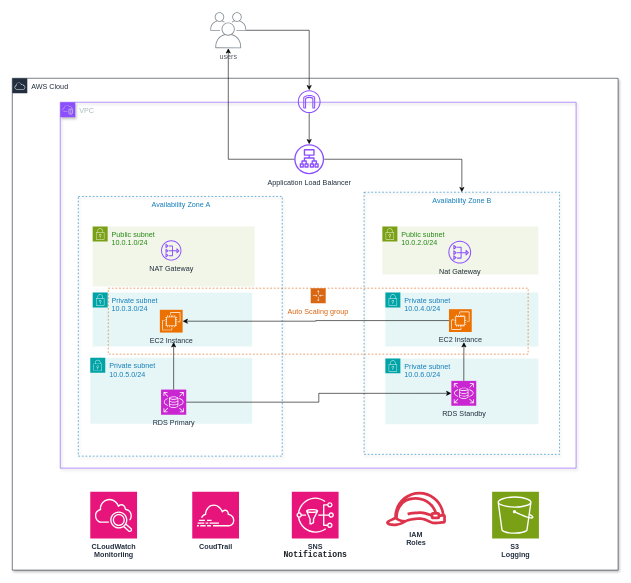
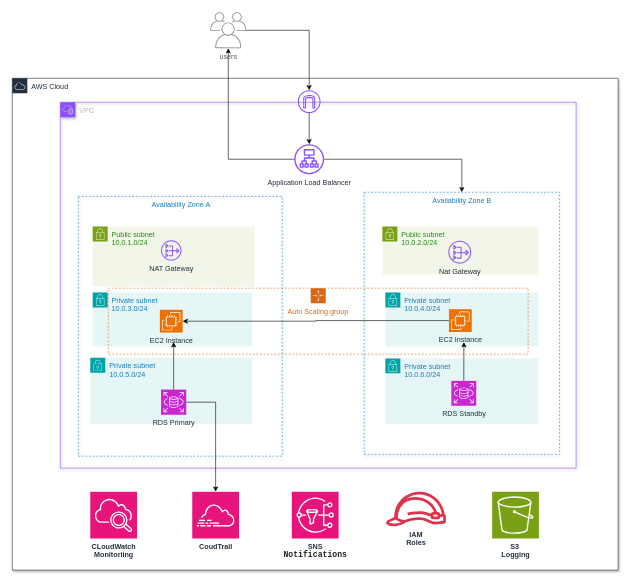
(347, 393) -> (216, 444)
